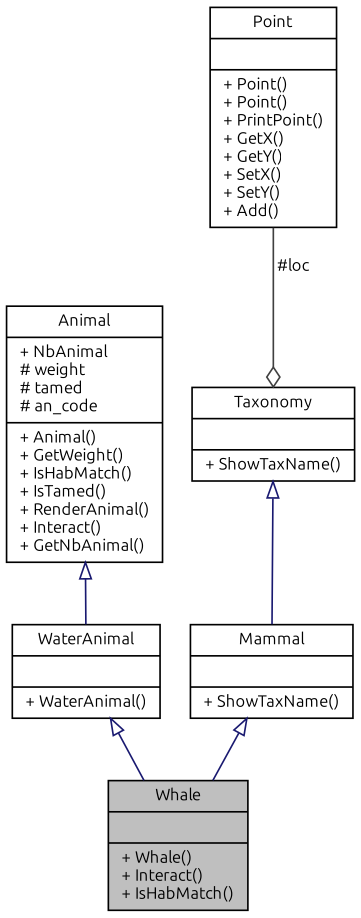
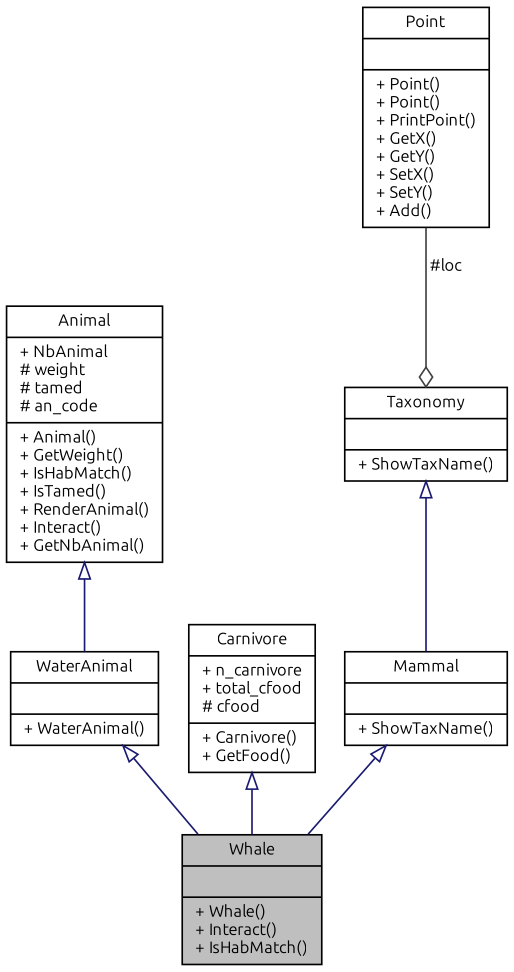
none -> (252, 699)
